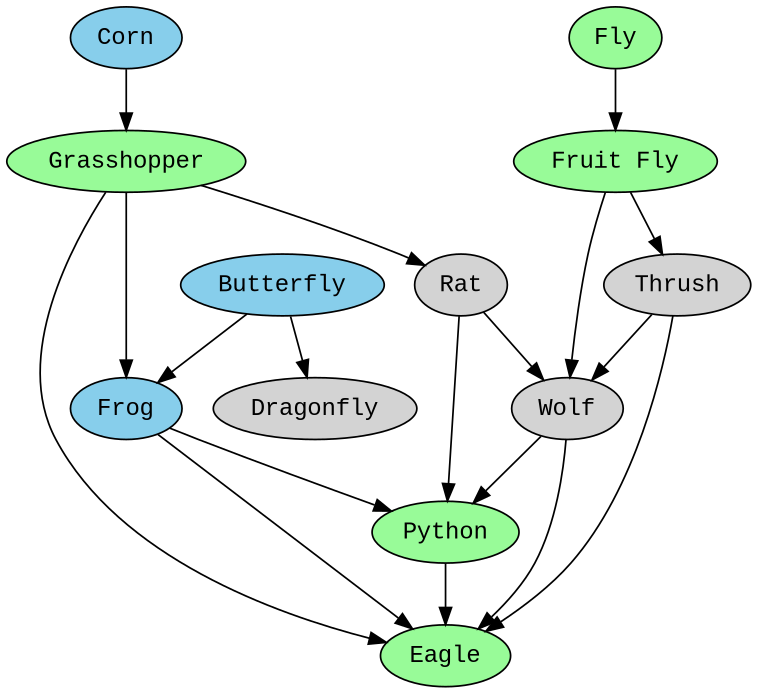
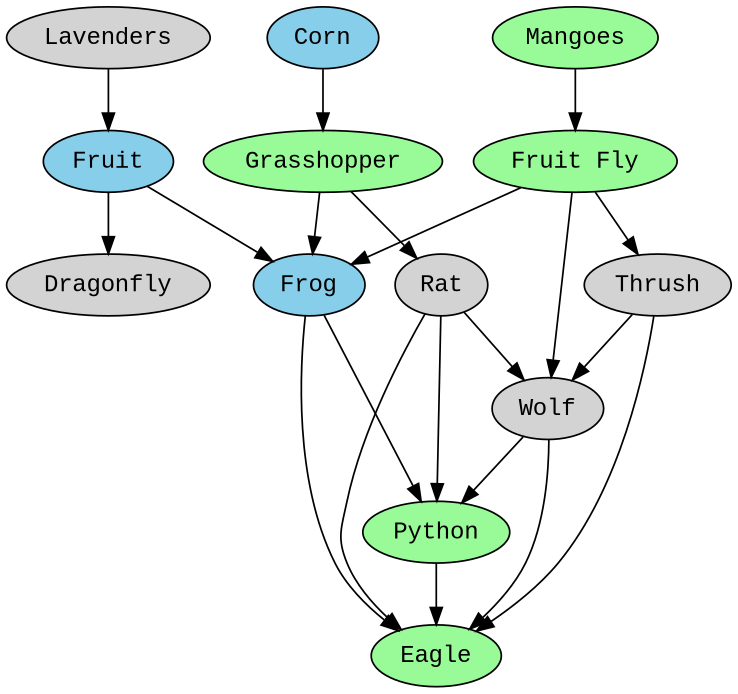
none -> (108, 38)
(615, 38) -> (575, 38)
none -> (444, 222)
(282, 285) -> (108, 161)
(90, 487) -> (356, 467)
